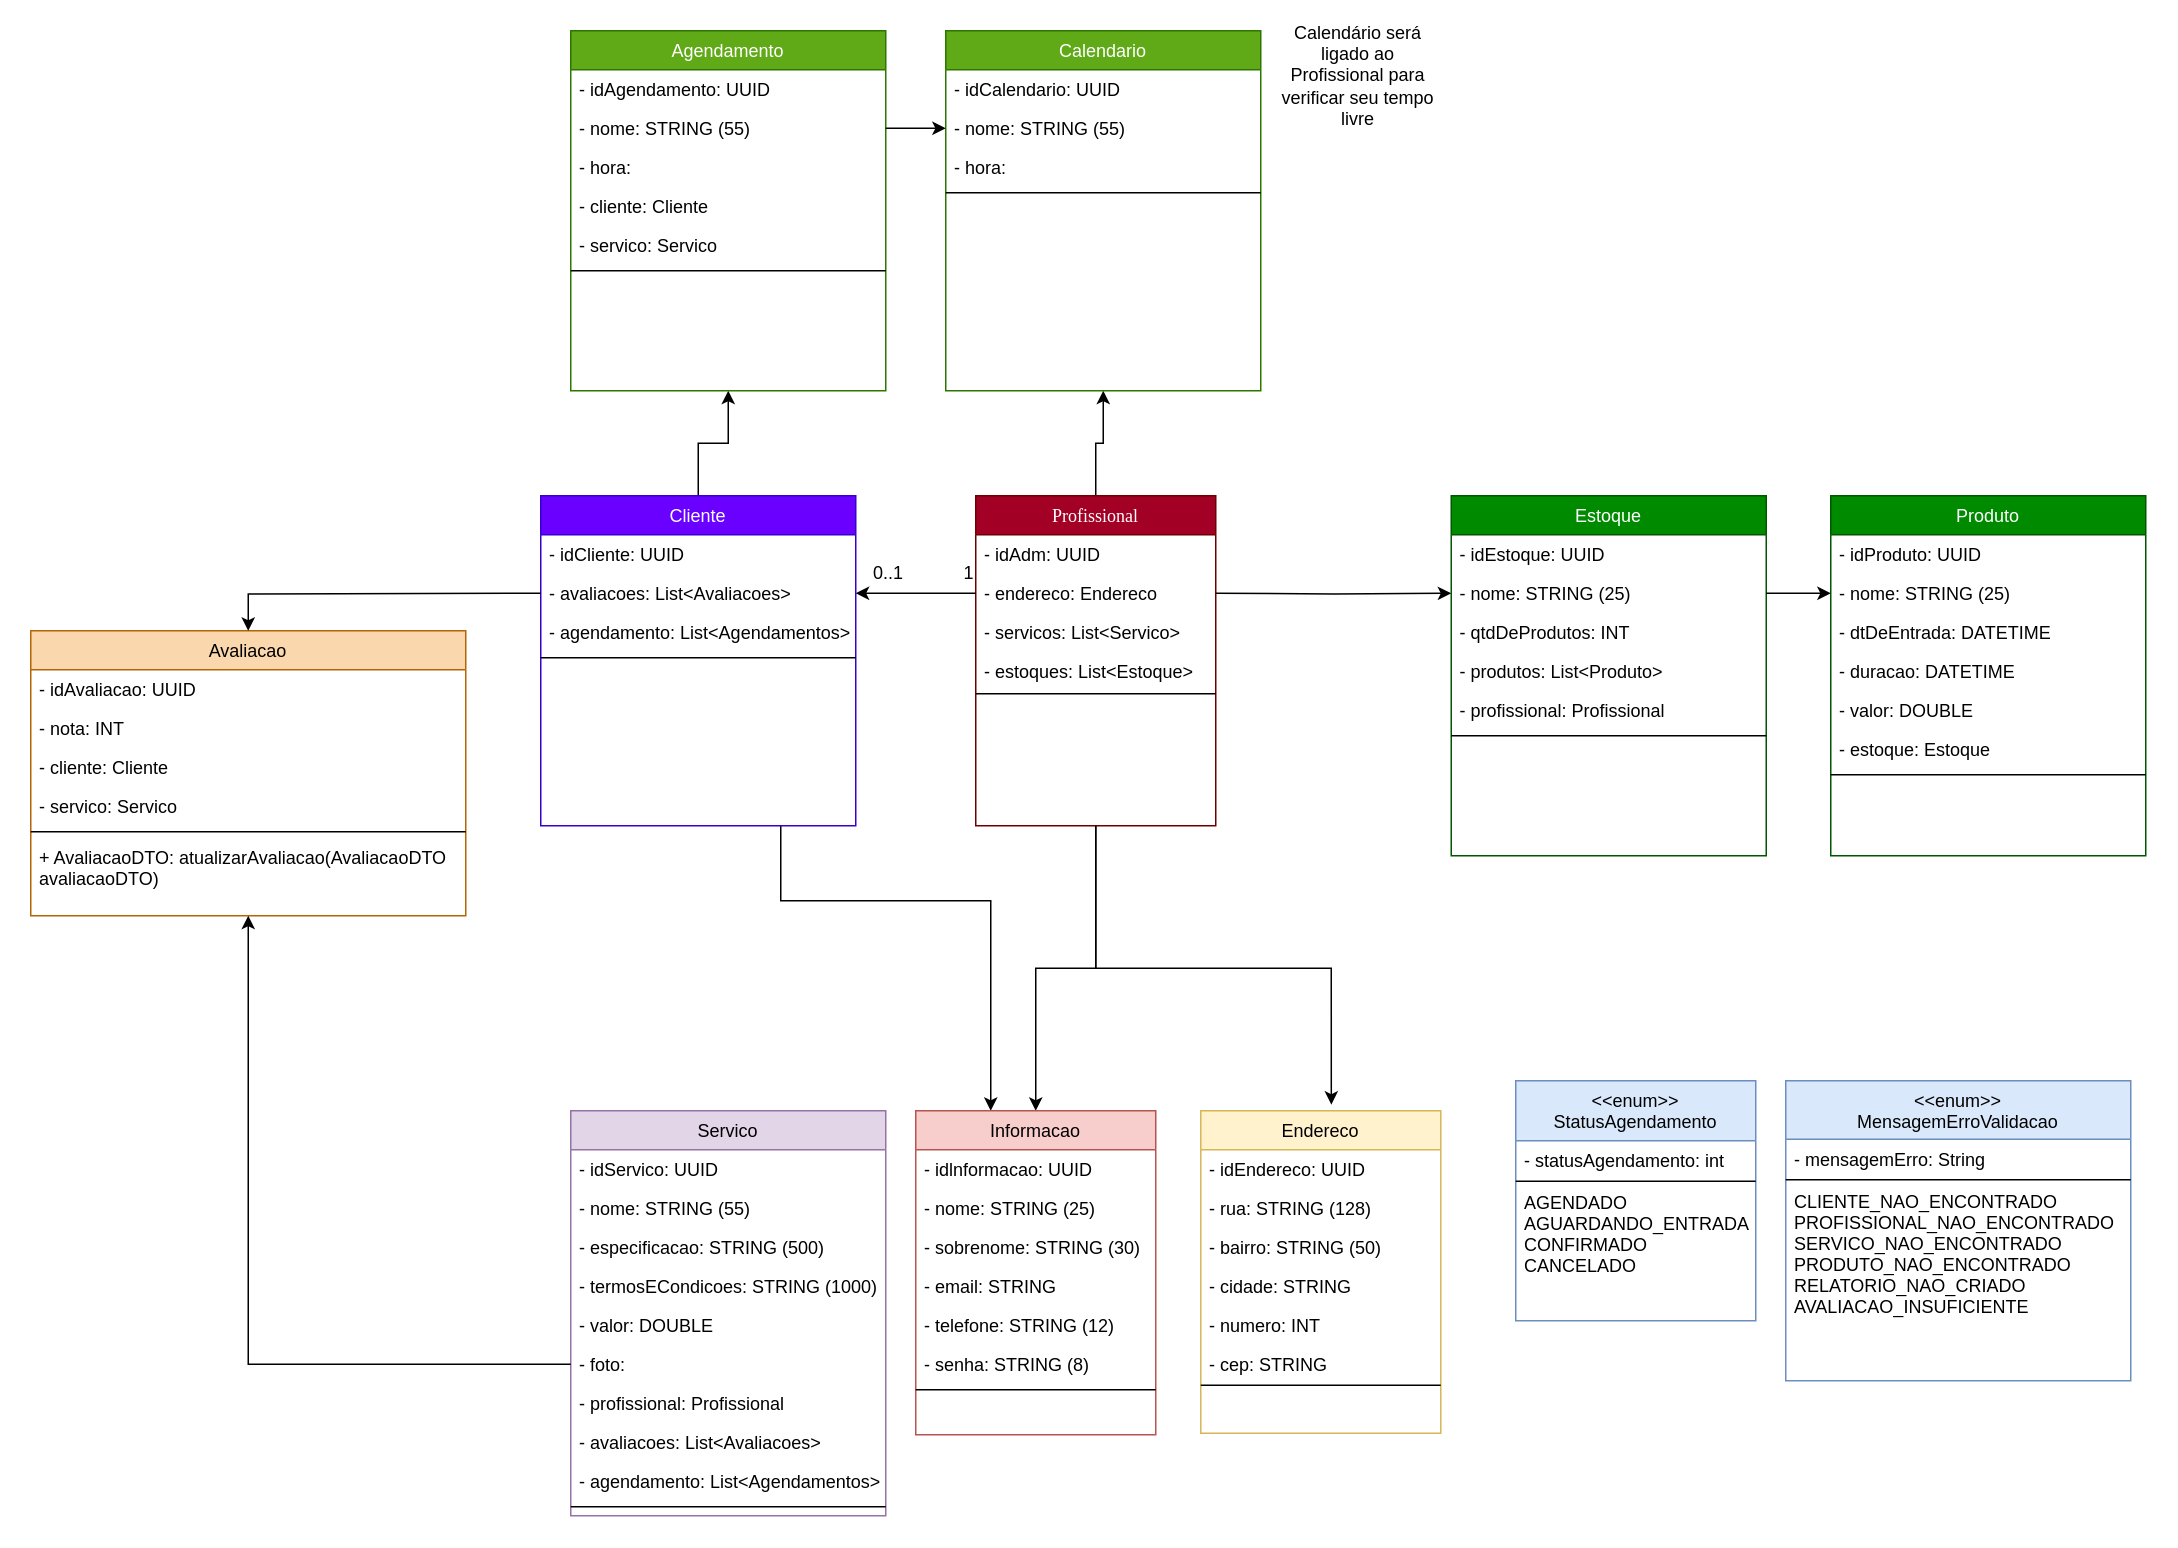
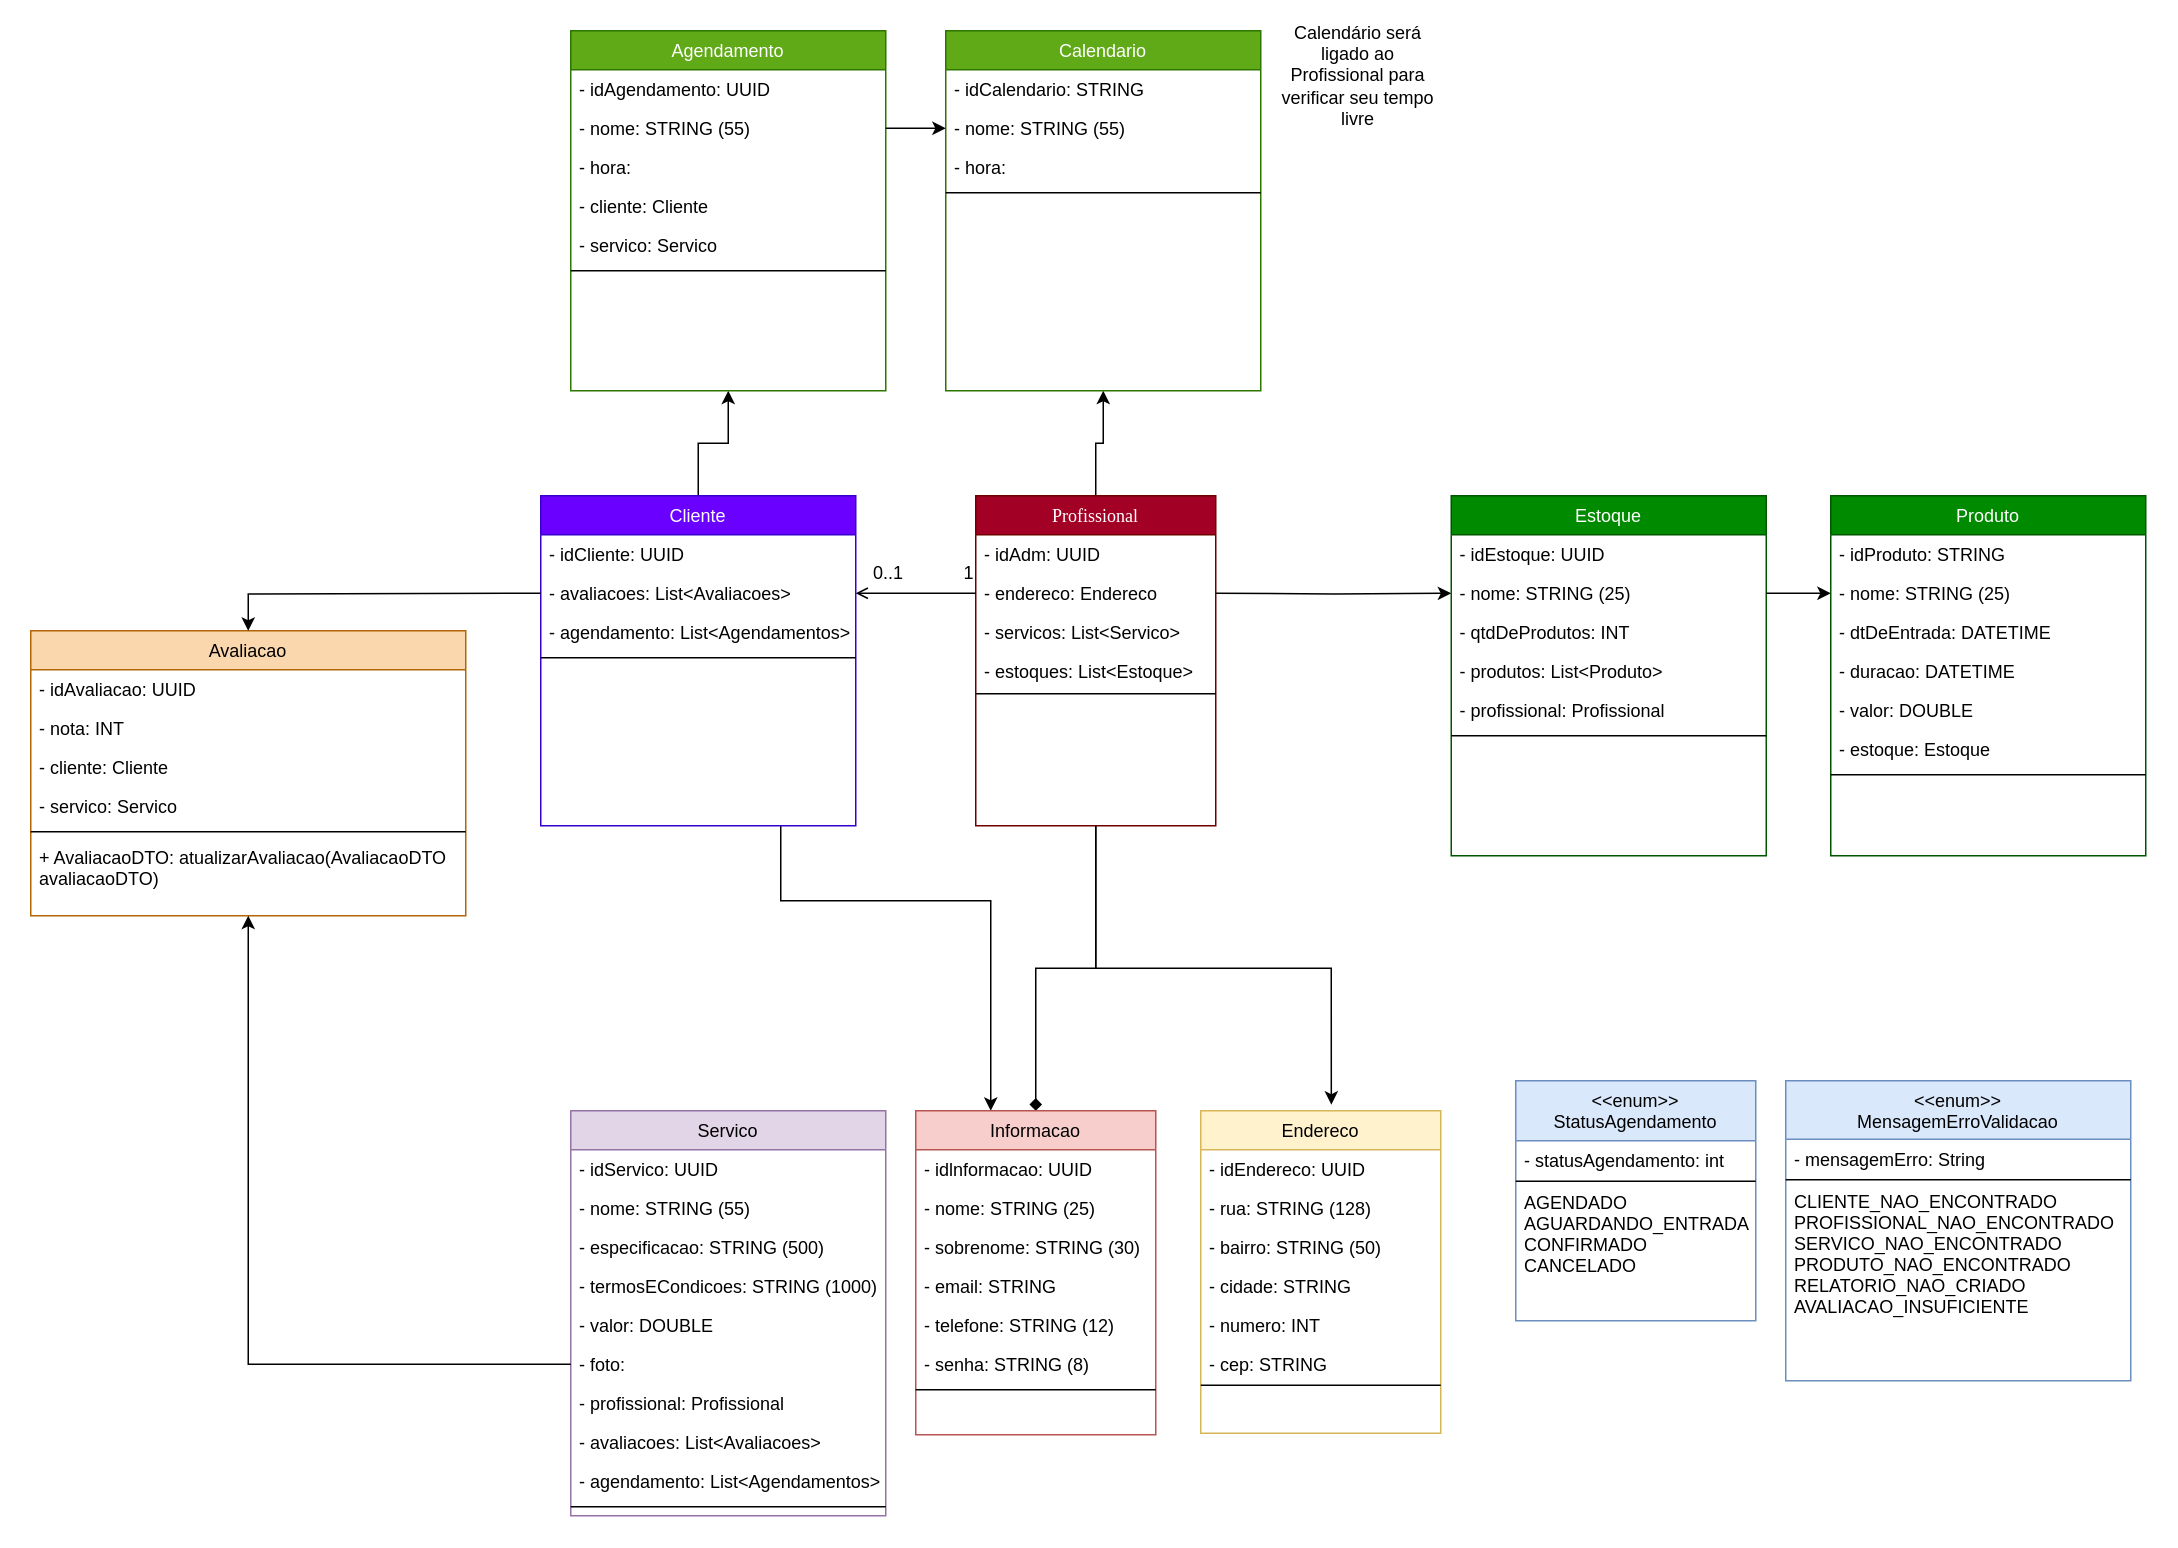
(1041, 90) -> (1051, 90)
(1915, 555) -> (1925, 555)
(867, 593) -> (864, 593)
(1036, 1099) -> (1036, 1098)
